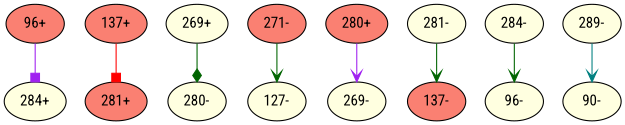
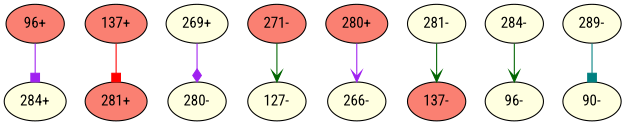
(197, 56) -> (197, 56)
(592, 57) -> (592, 57)
(357, 101) -> (357, 101)
